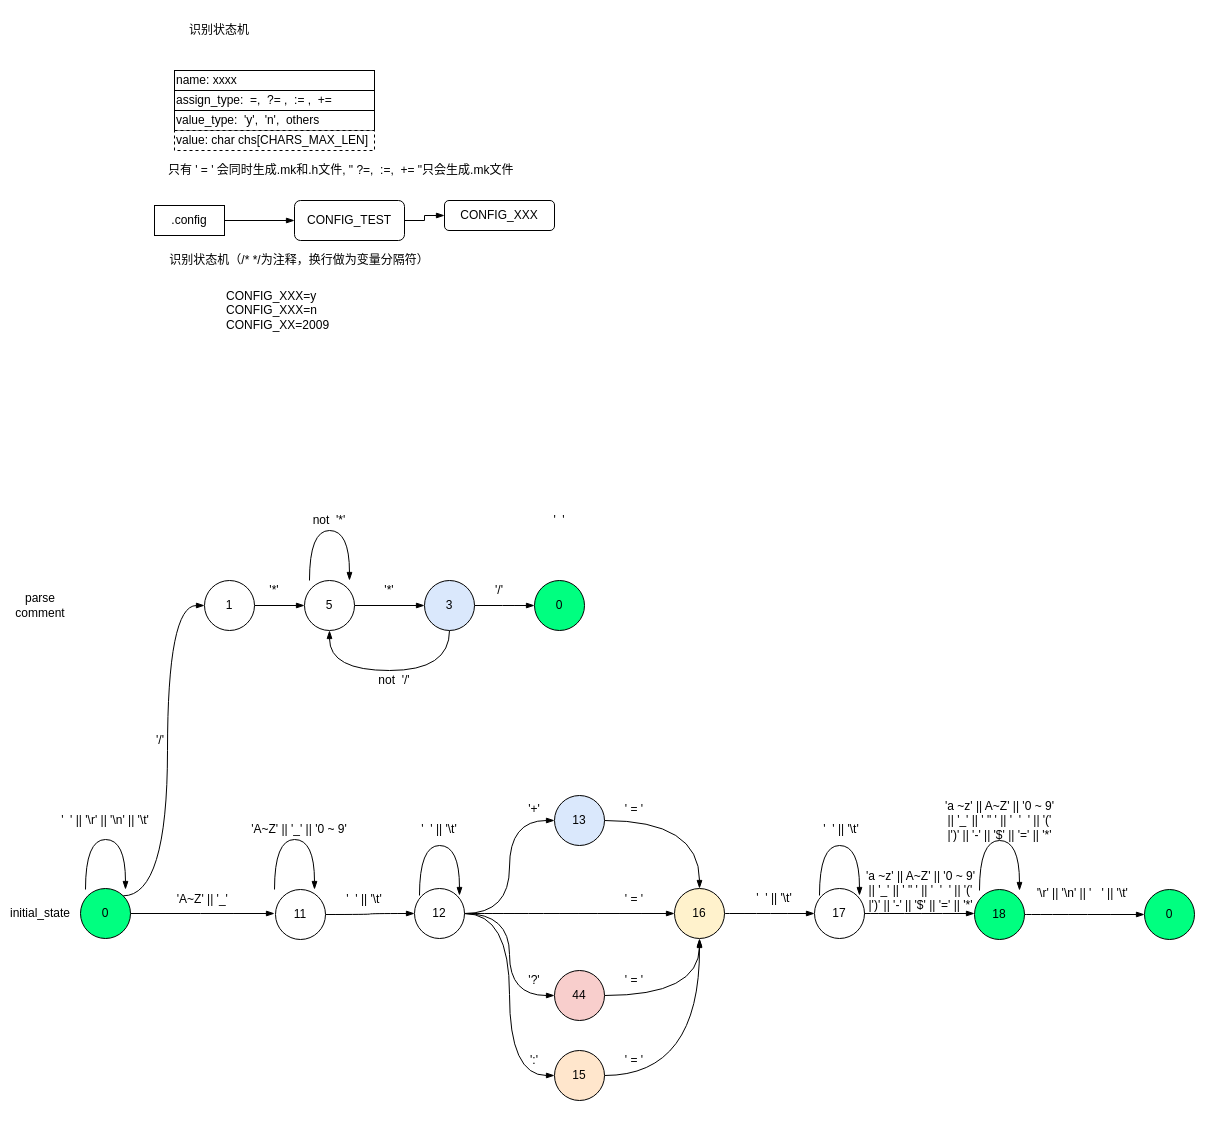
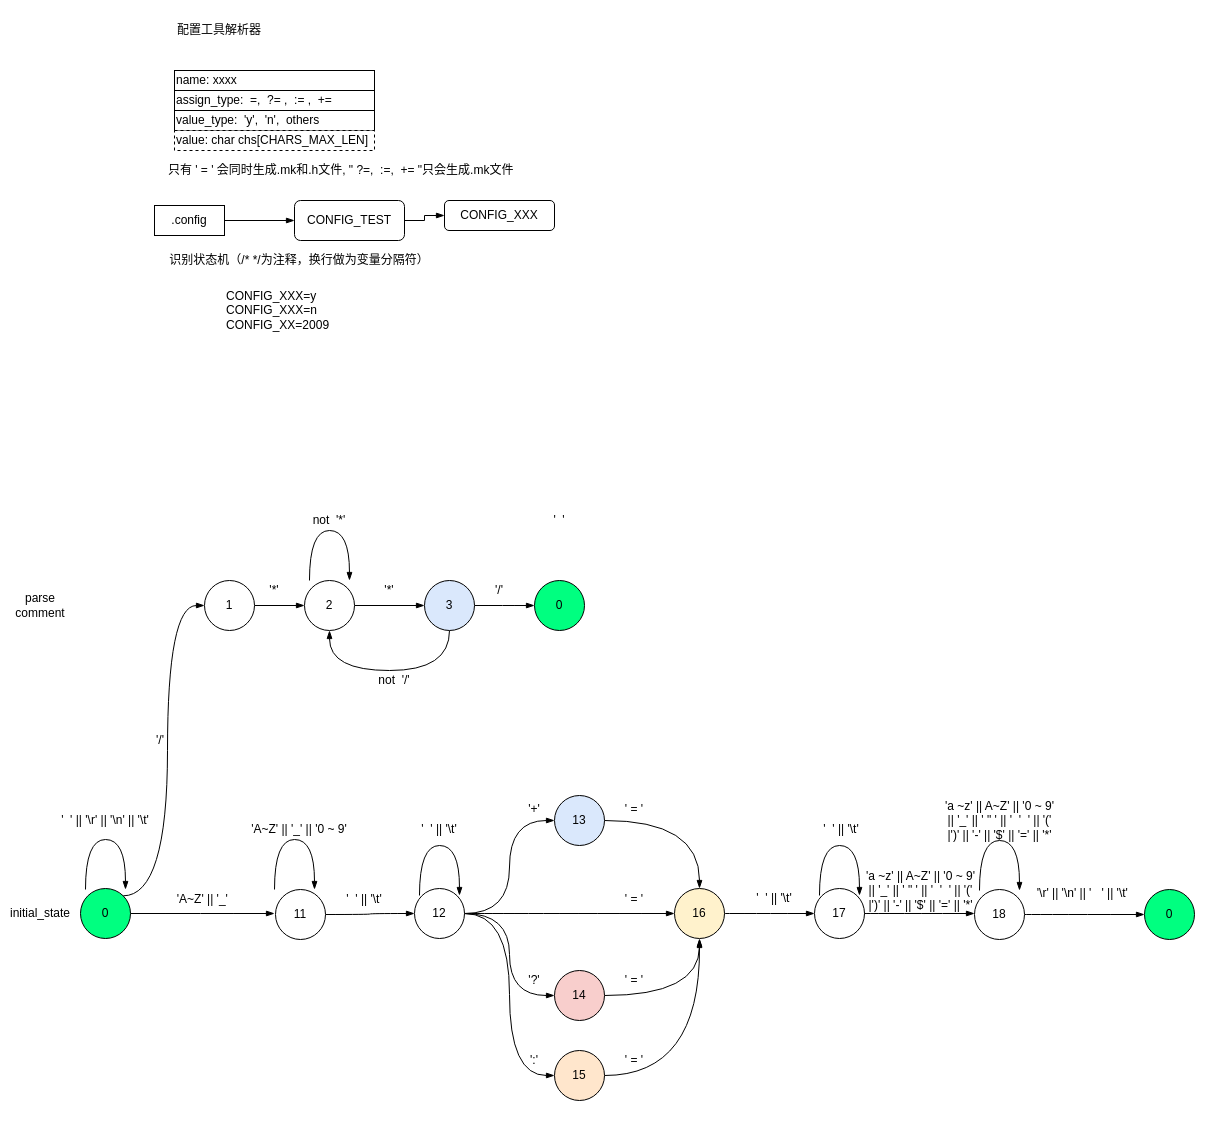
(220, 31) -> (220, 31)
(330, 606) -> (330, 606)
(1000, 915) -> (1000, 915)
(580, 996) -> (580, 996)
